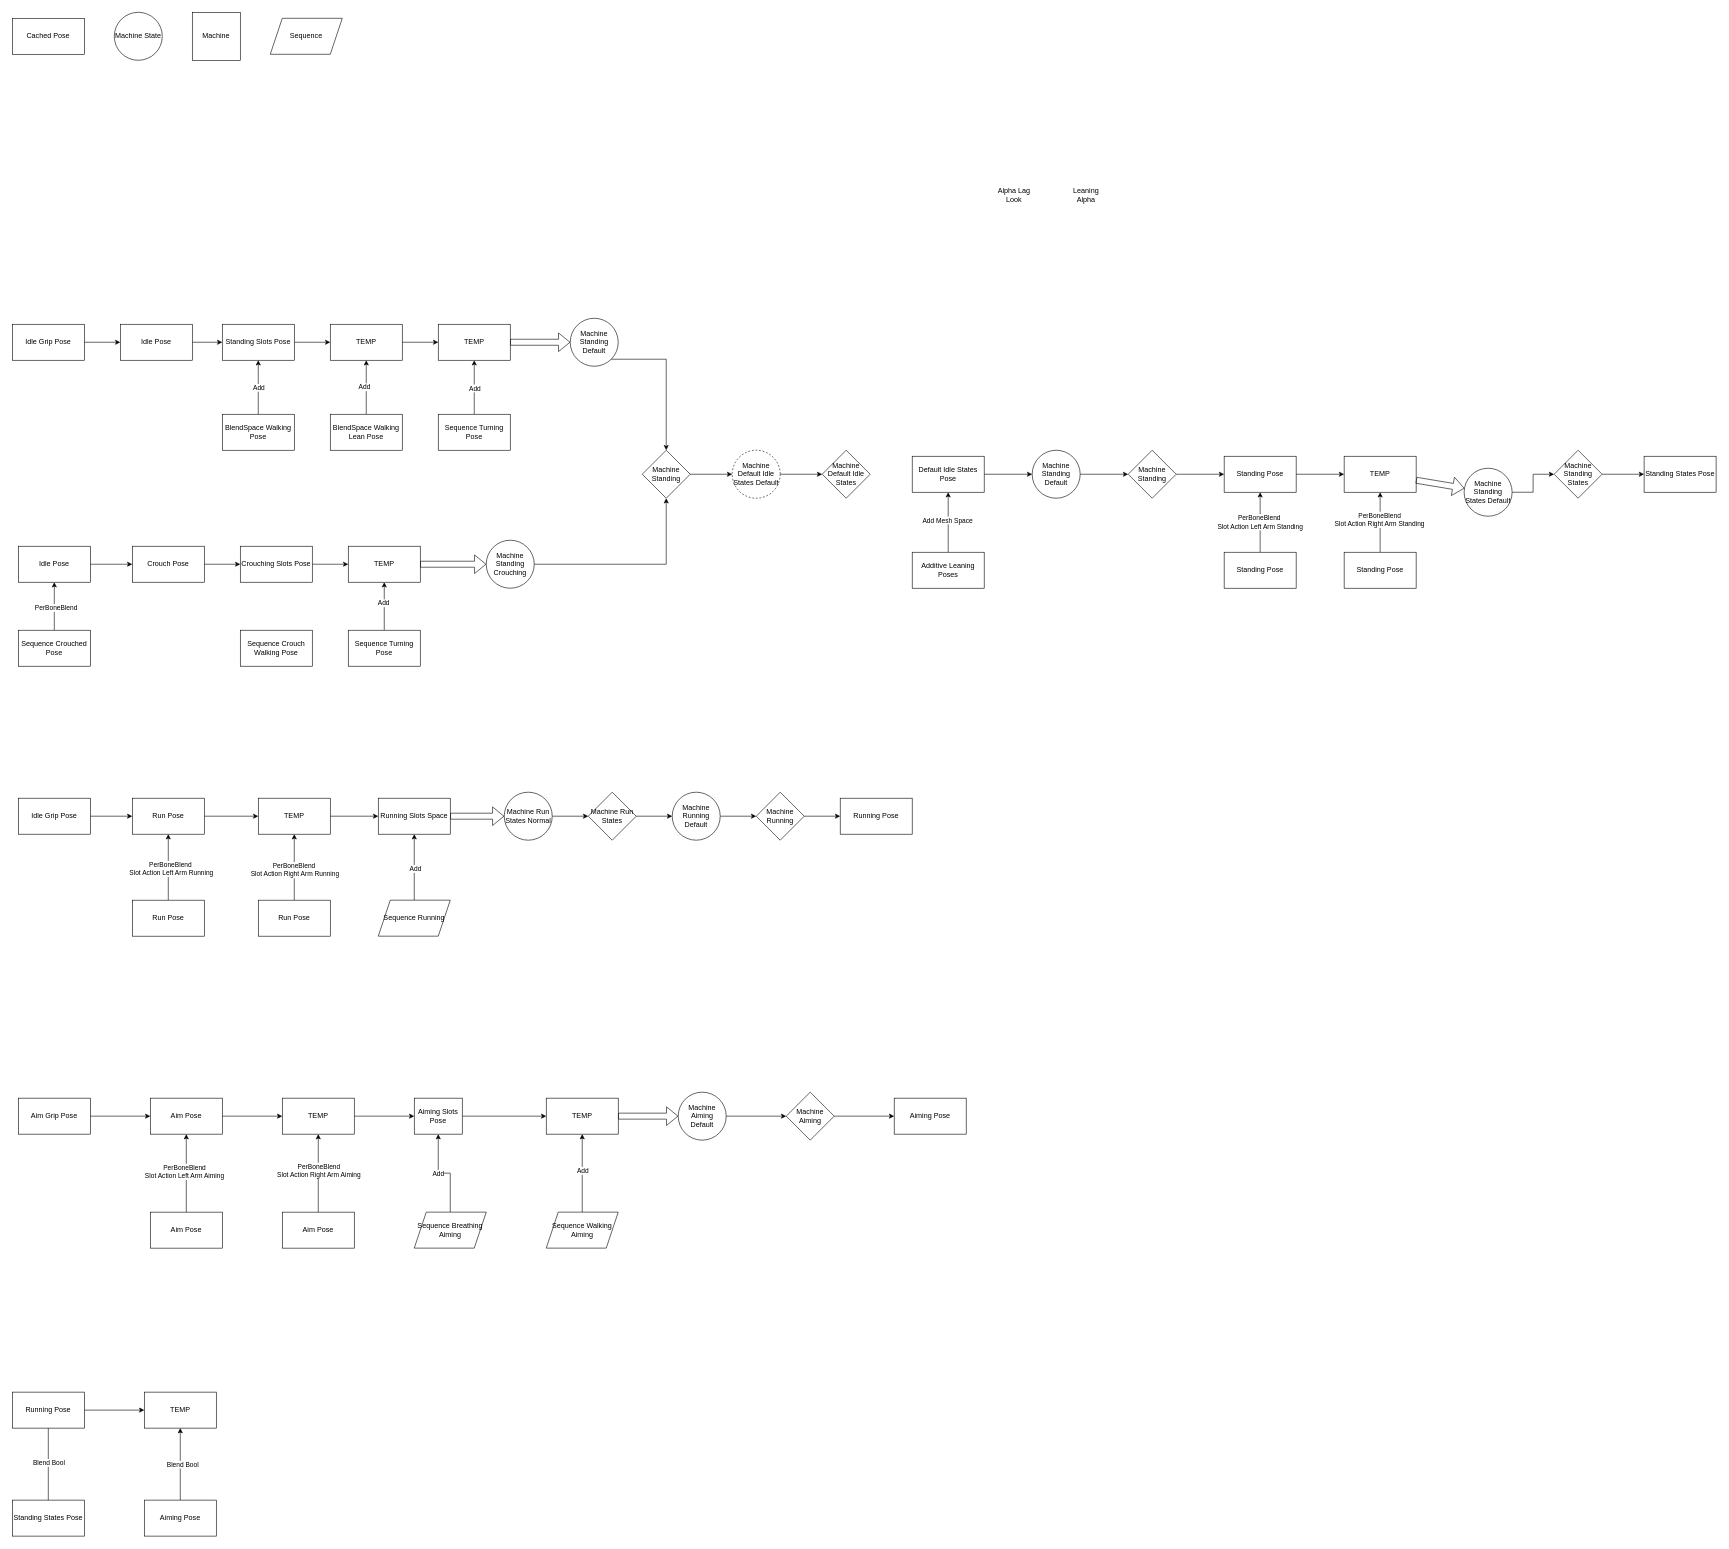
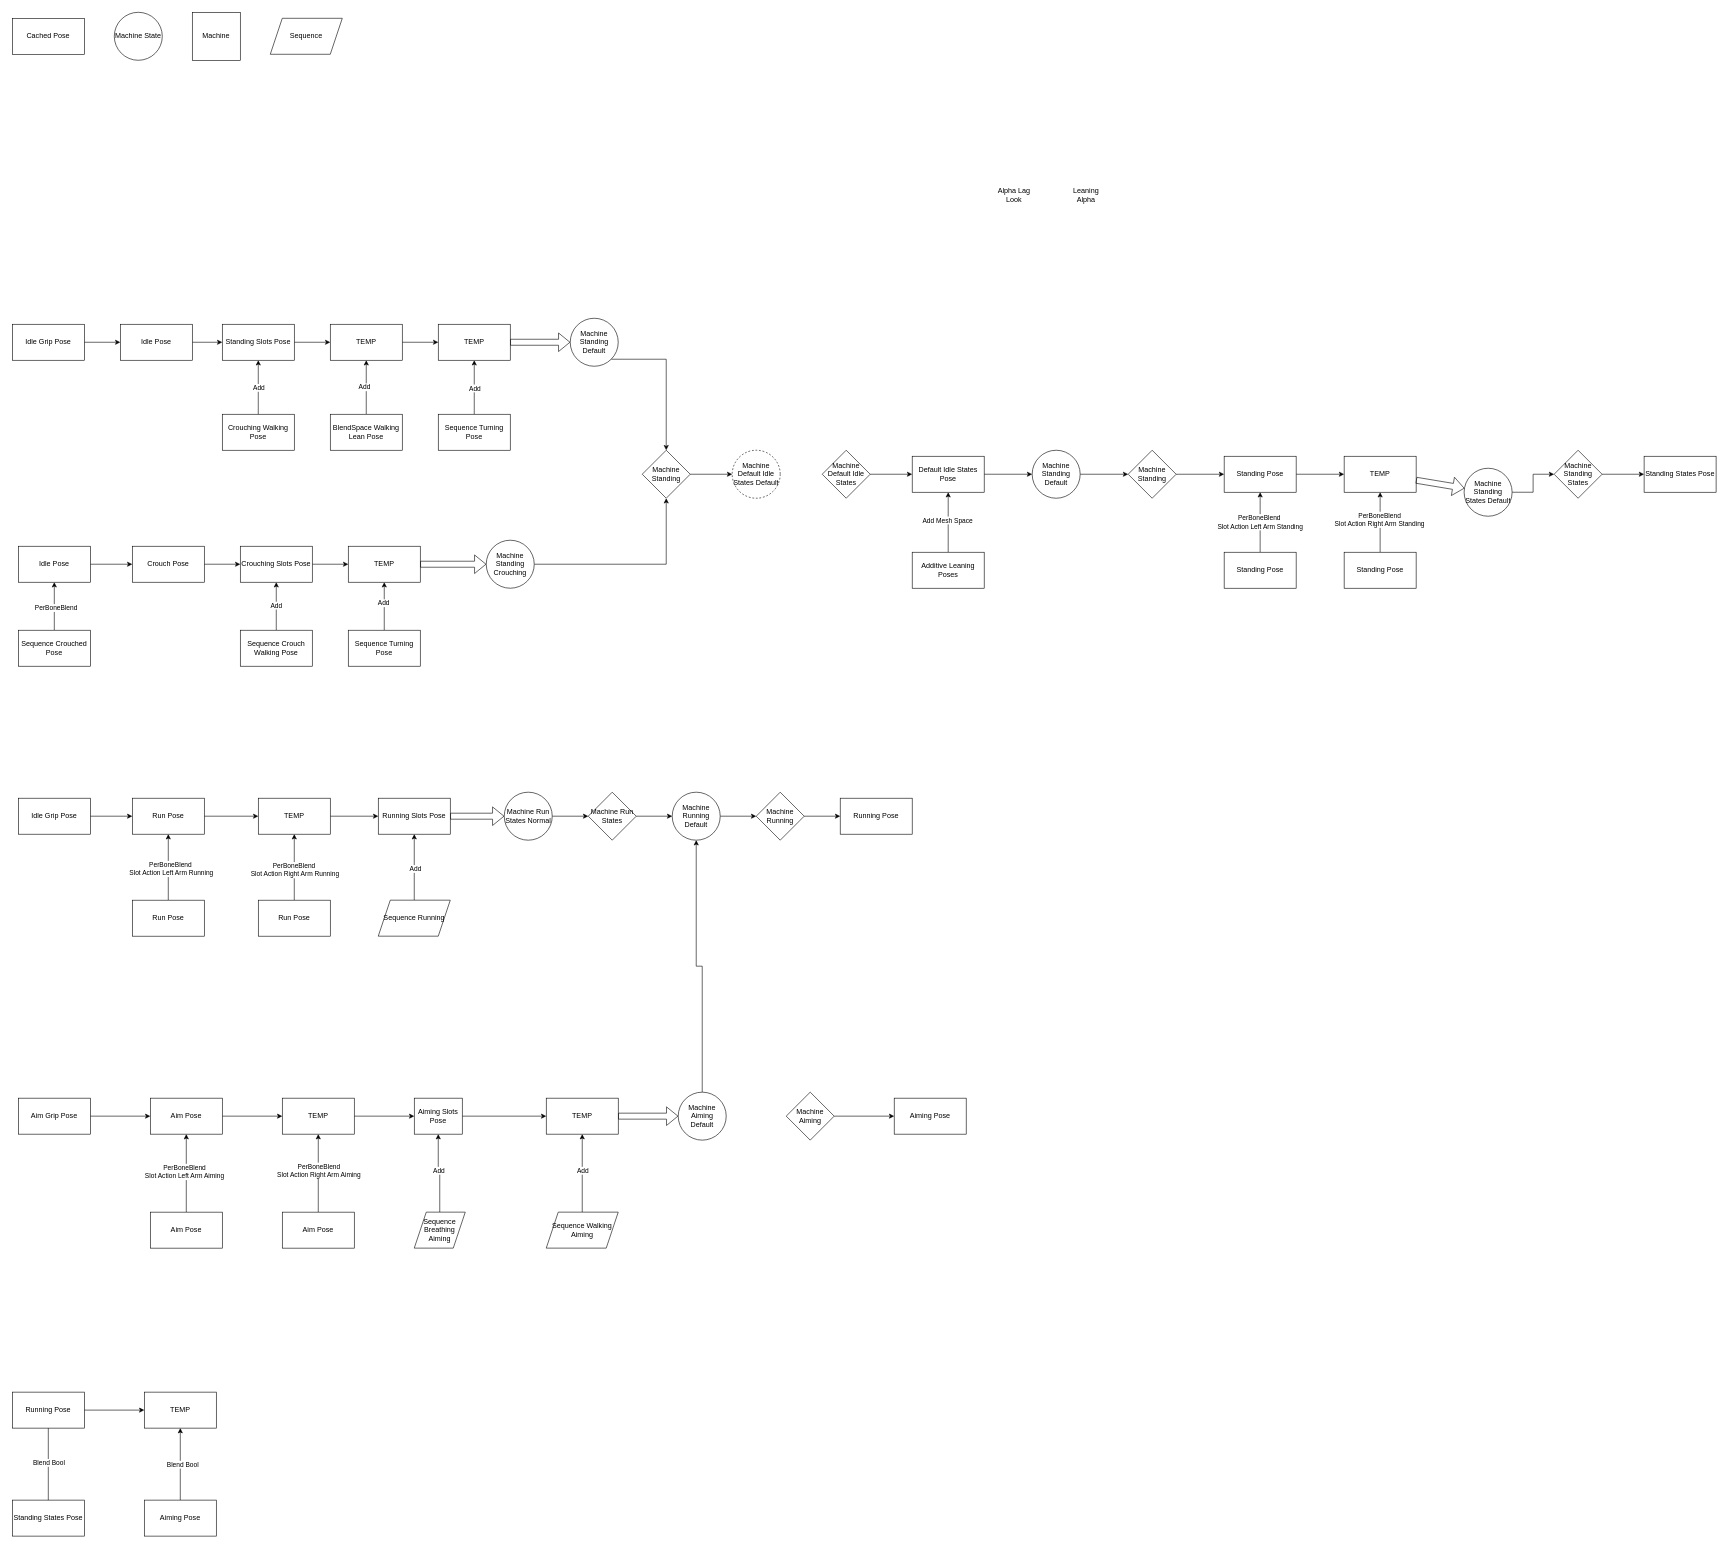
(258, 432) -> (258, 432)
(816, 474) -> none
none -> (906, 474)
none -> (276, 605)
(414, 816) -> (414, 816)
(780, 1116) -> (696, 966)
(450, 1230) -> (440, 1230)
